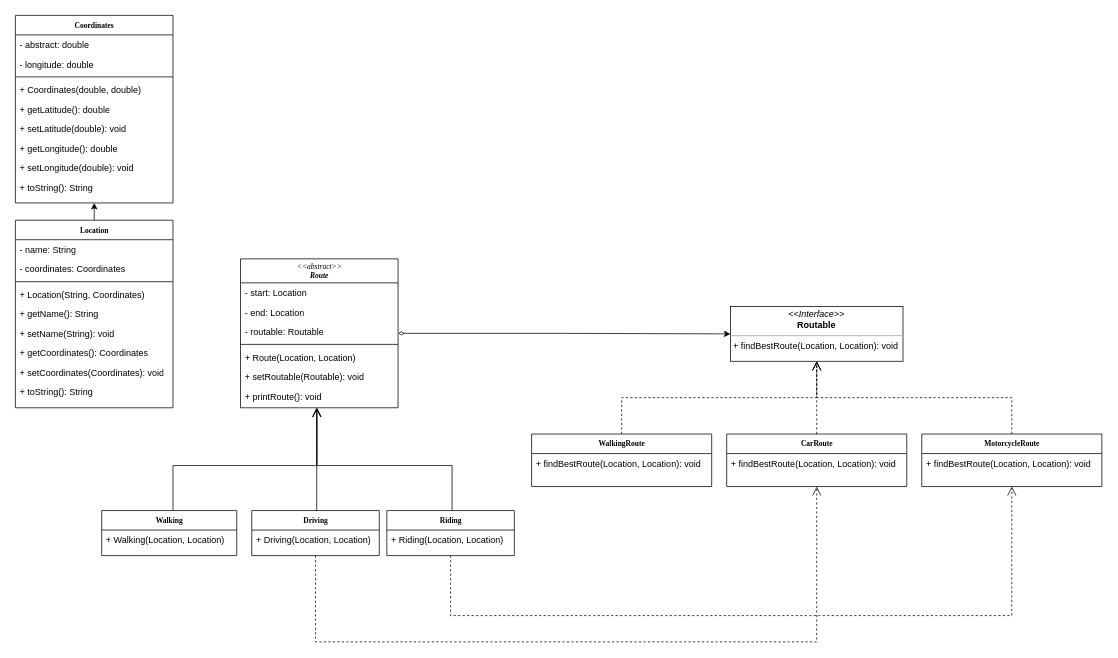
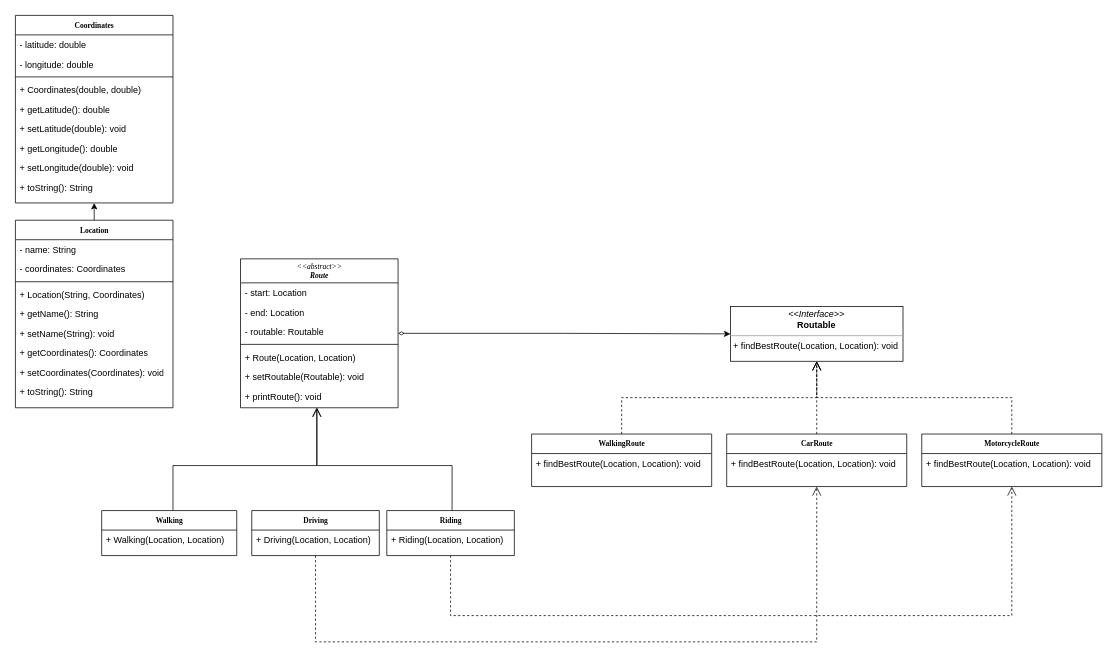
(61, 46) -> (58, 46)
(317, 488) -> none
